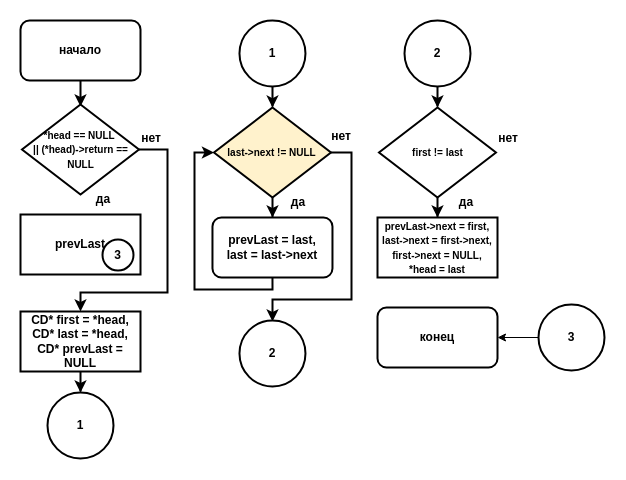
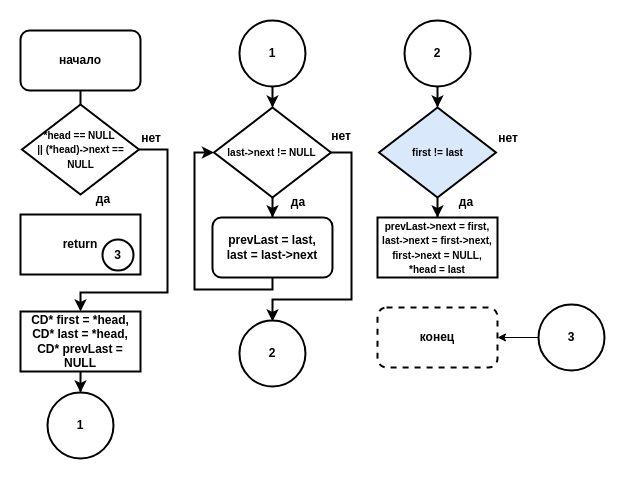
(81, 51) -> (81, 61)
(81, 150) -> (81, 150)
(272, 153) -> (272, 153)
(438, 153) -> (438, 153)
(81, 245) -> (81, 245)
(438, 338) -> (438, 338)
